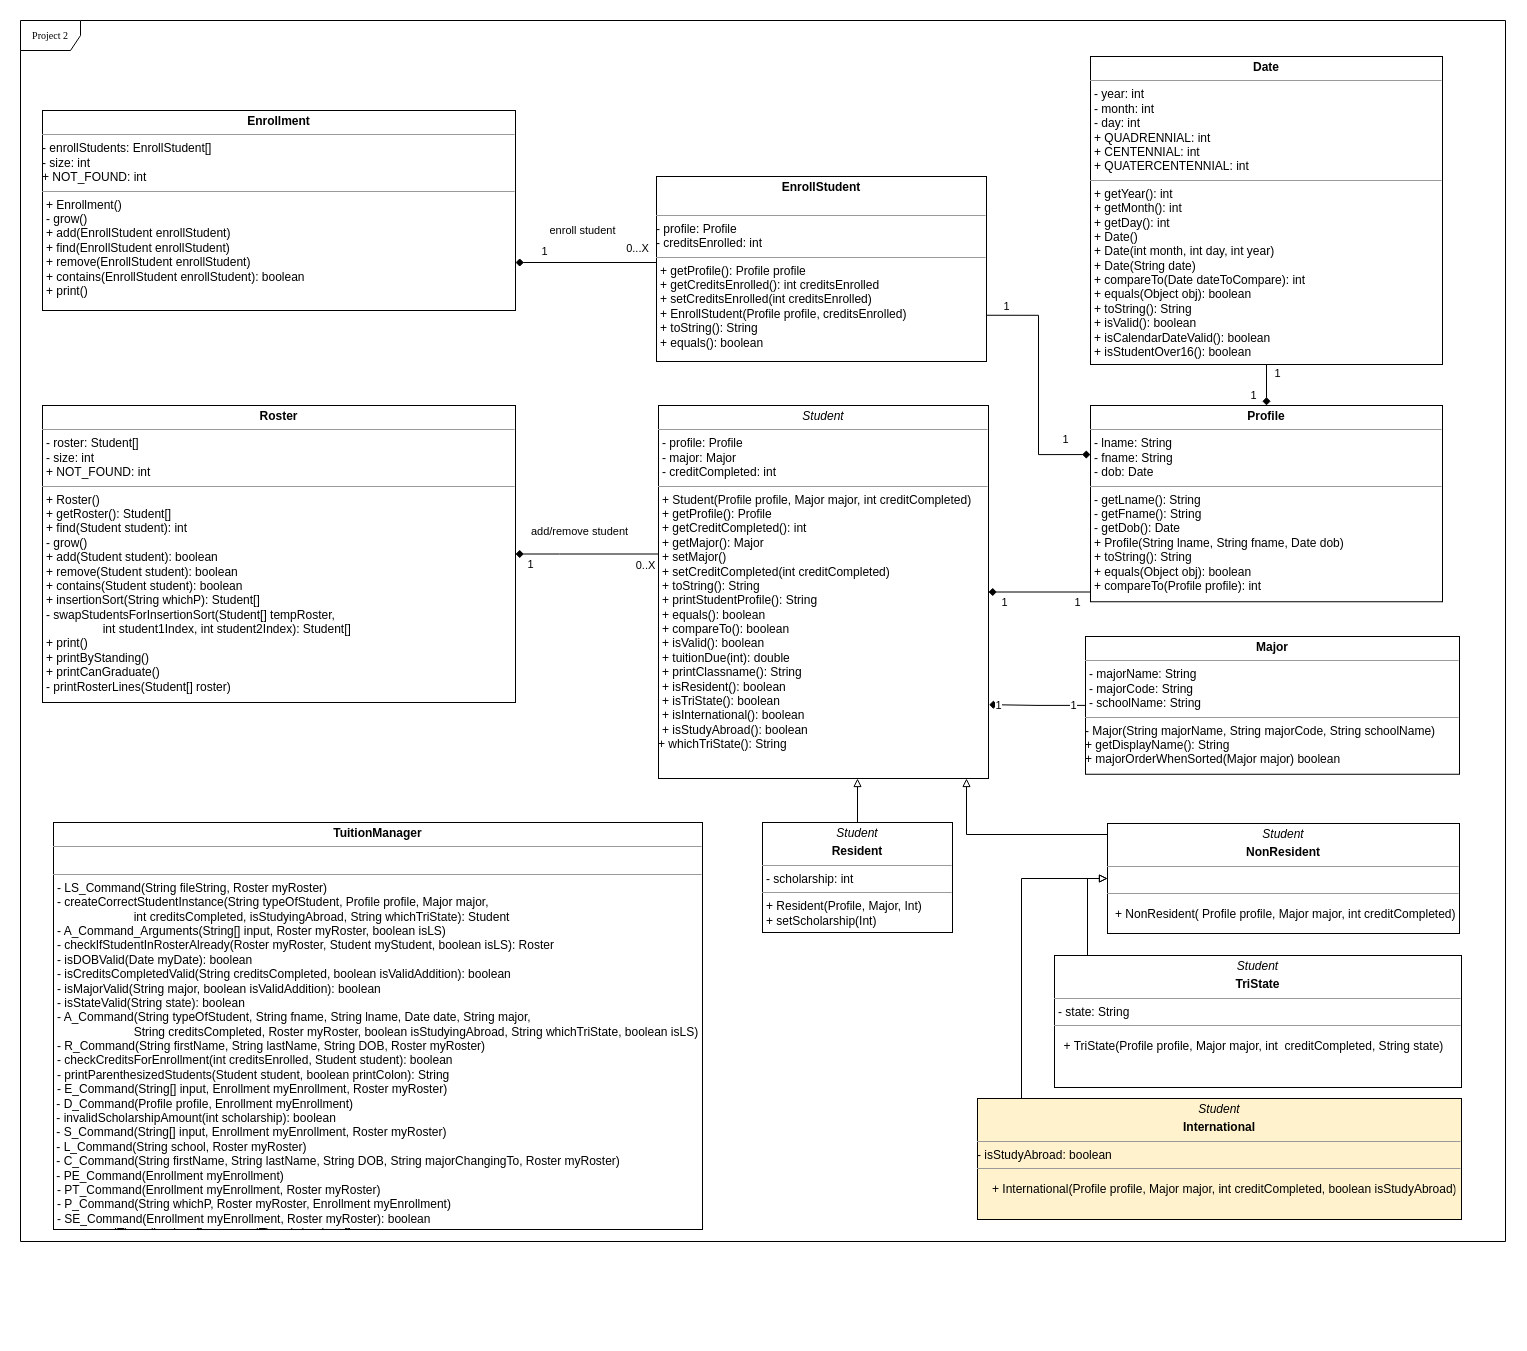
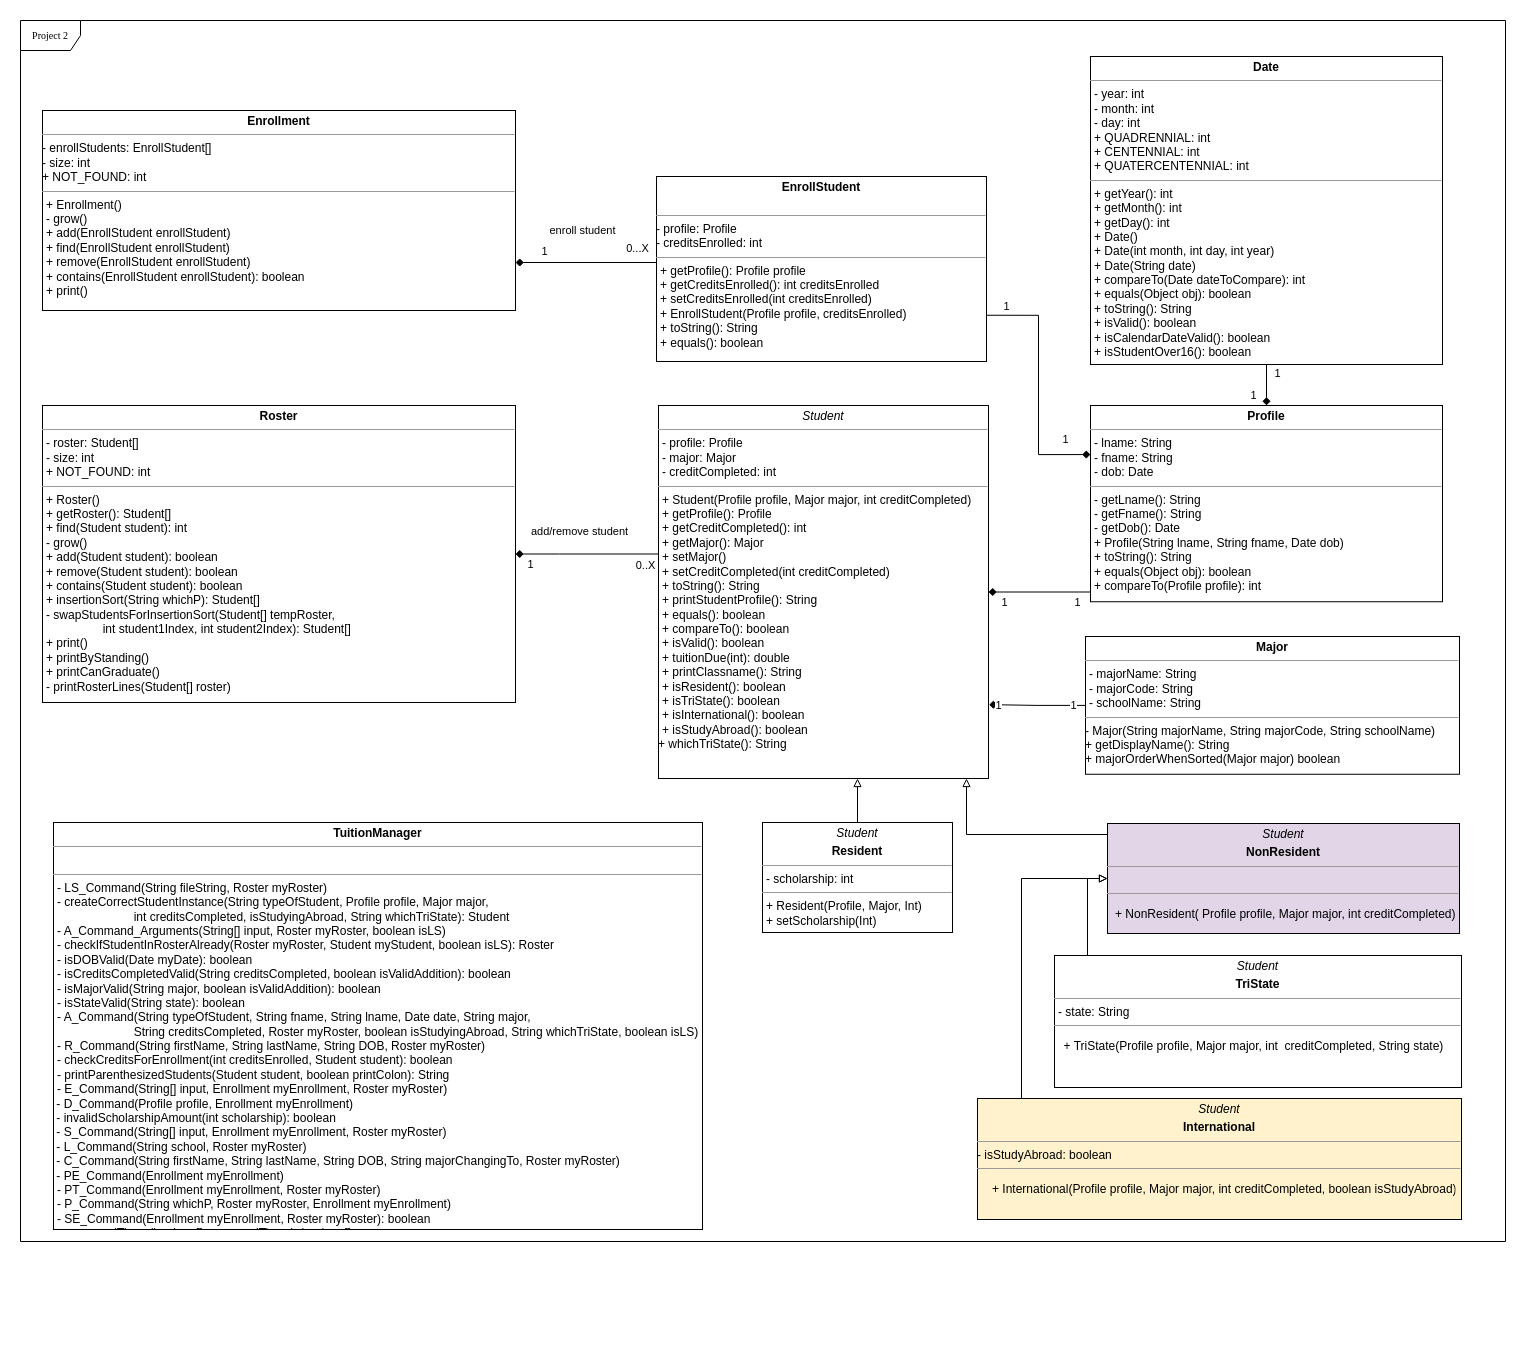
(1284, 879) -> (1284, 879)
